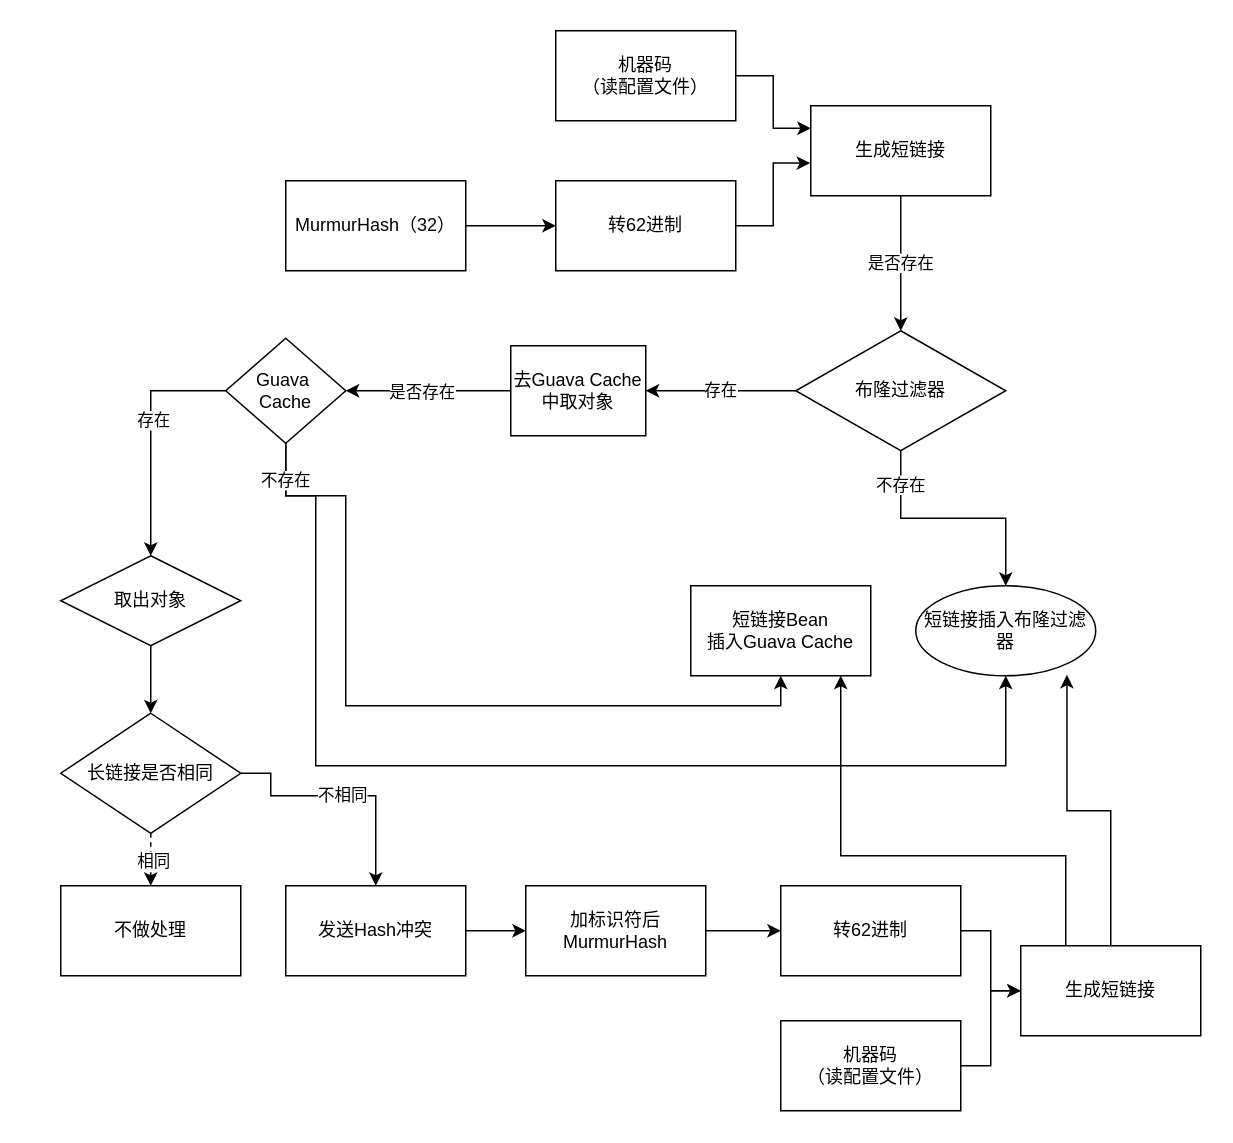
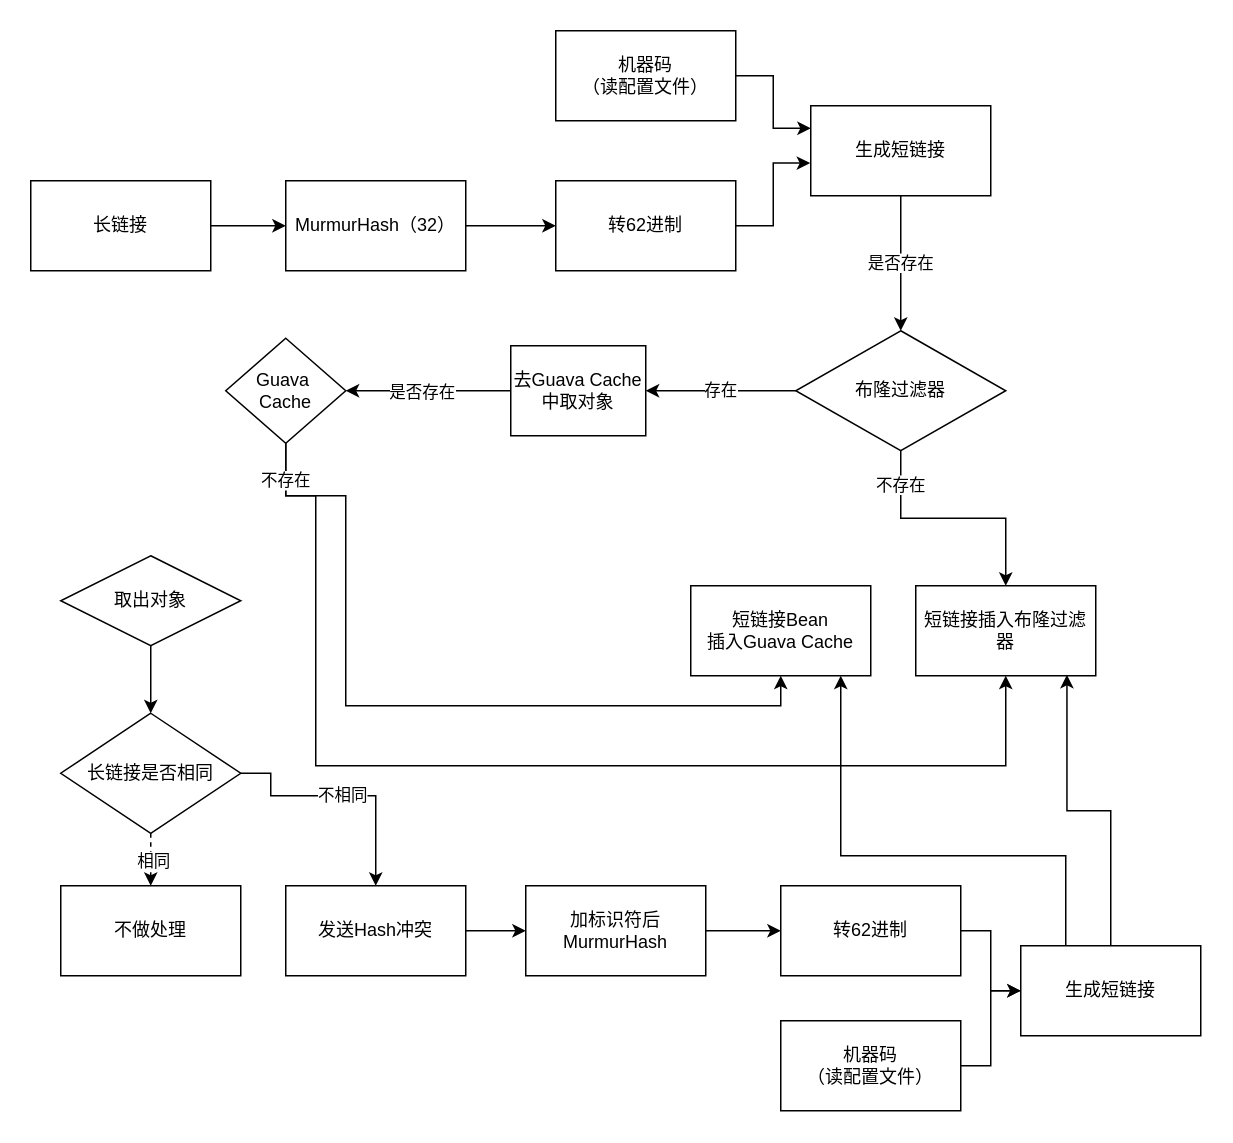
none -> (121, 226)
none -> (243, 226)
(151, 431) -> none
(1006, 631) -> (1006, 631)
